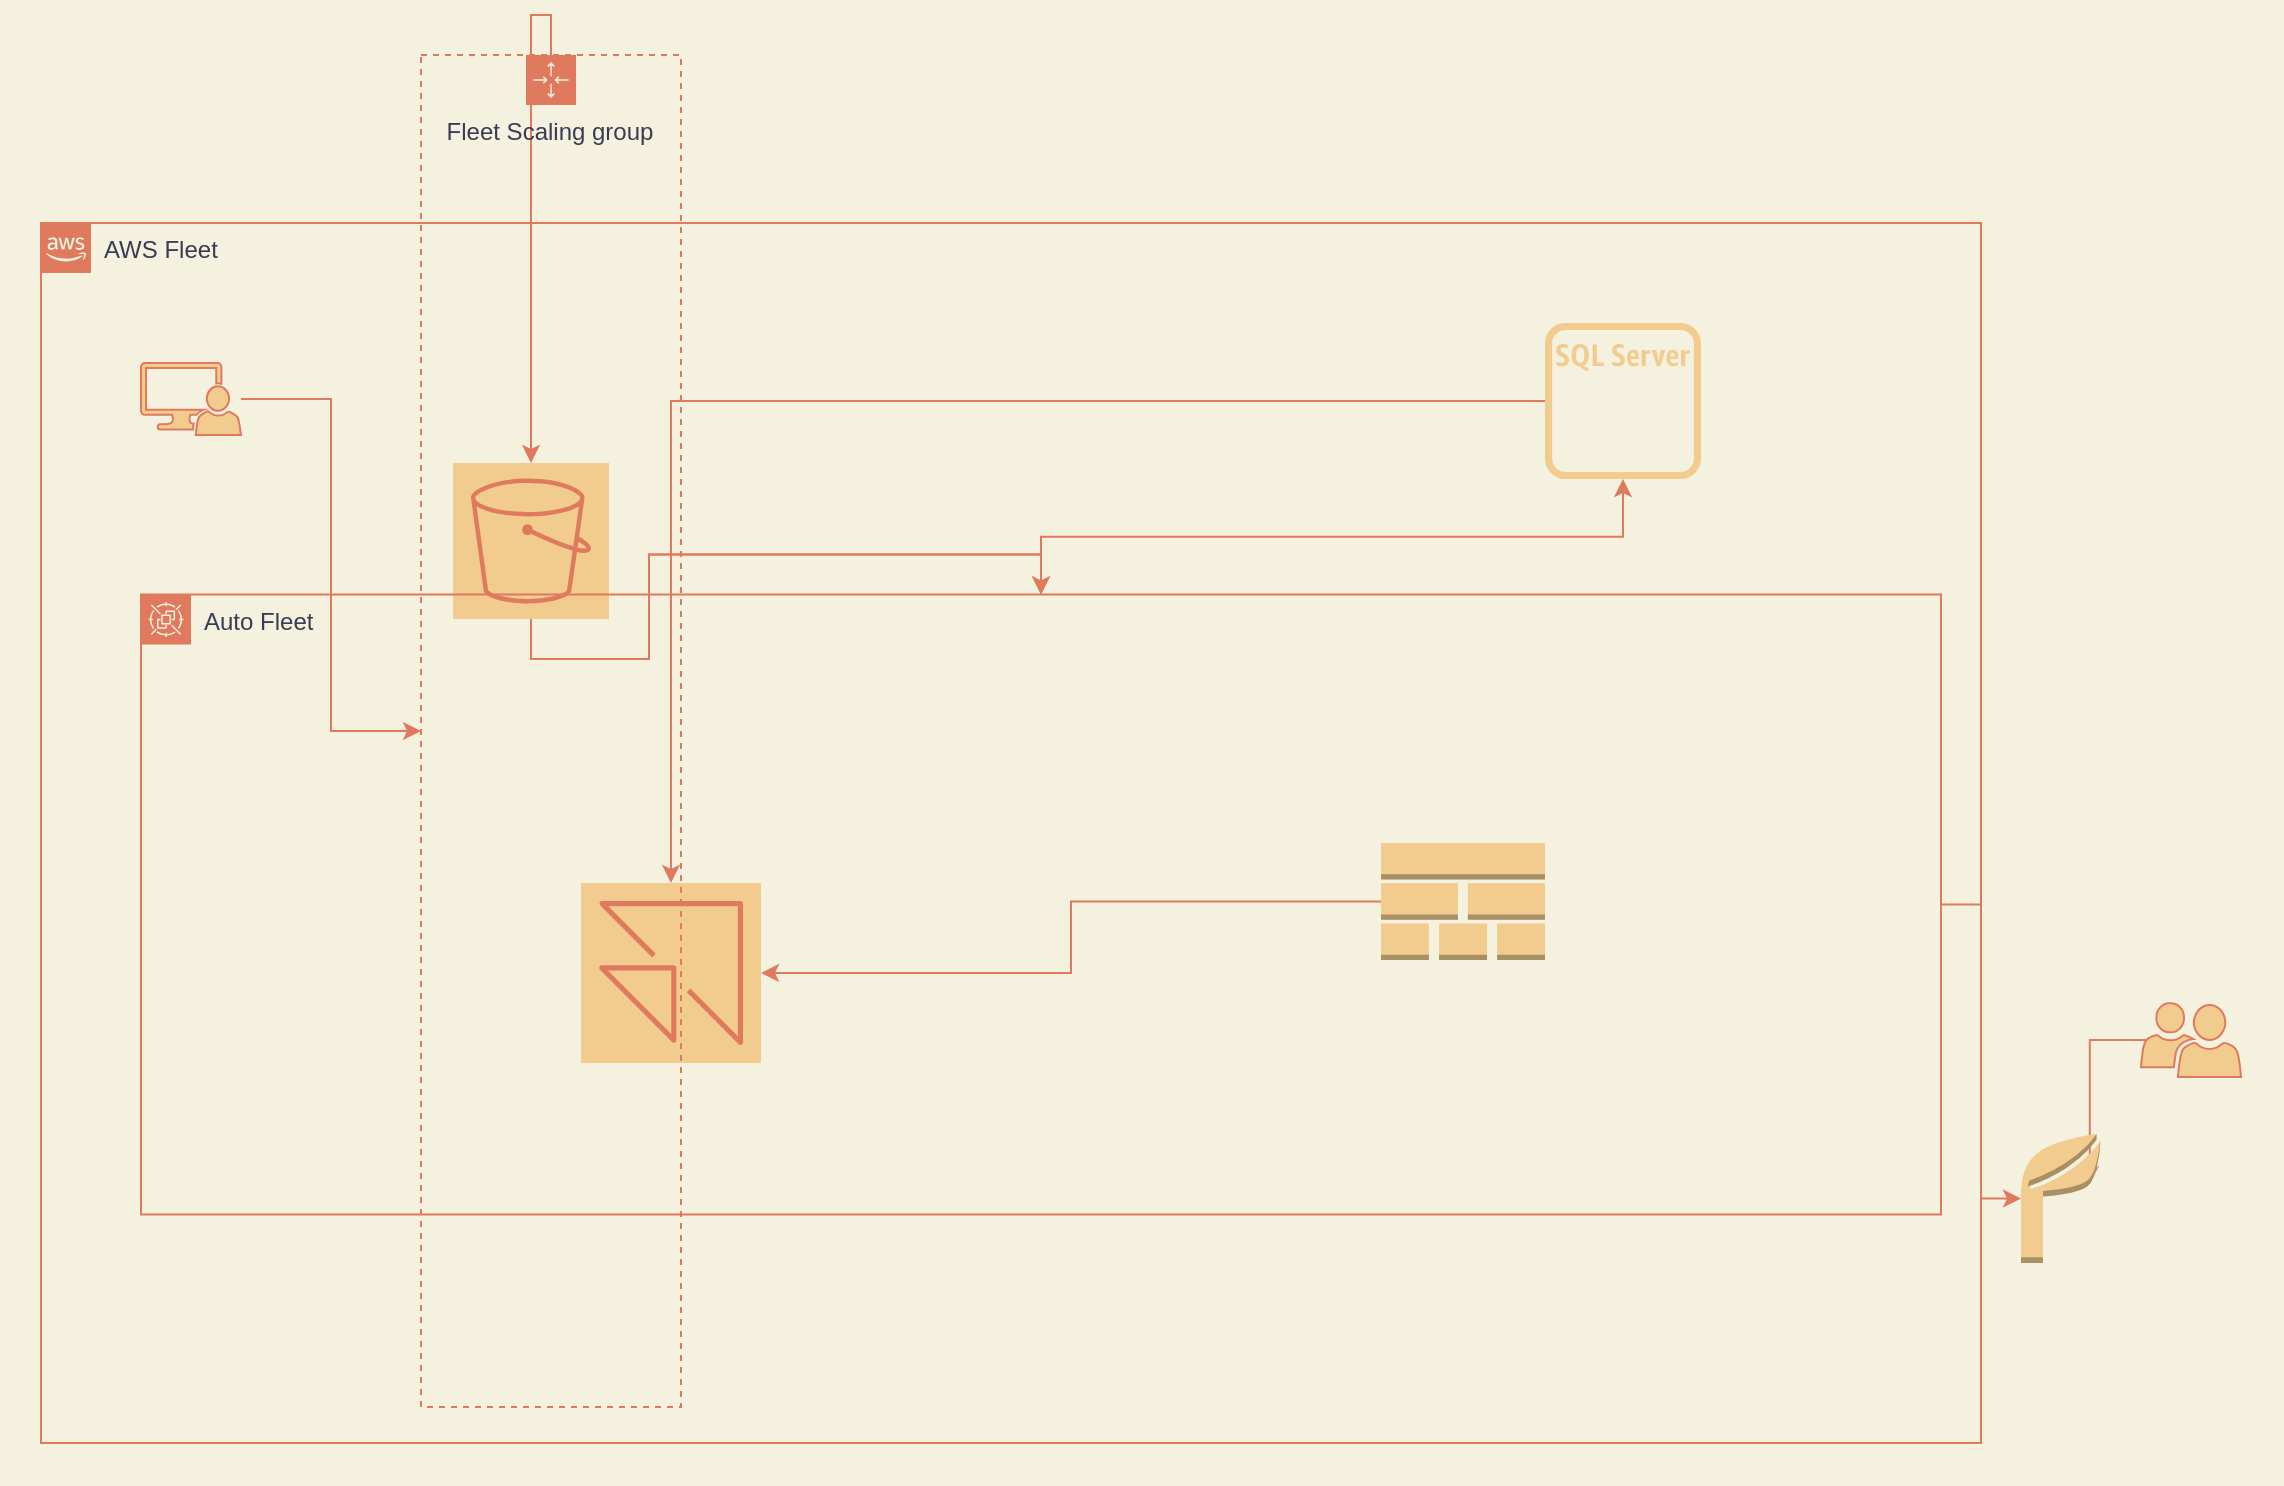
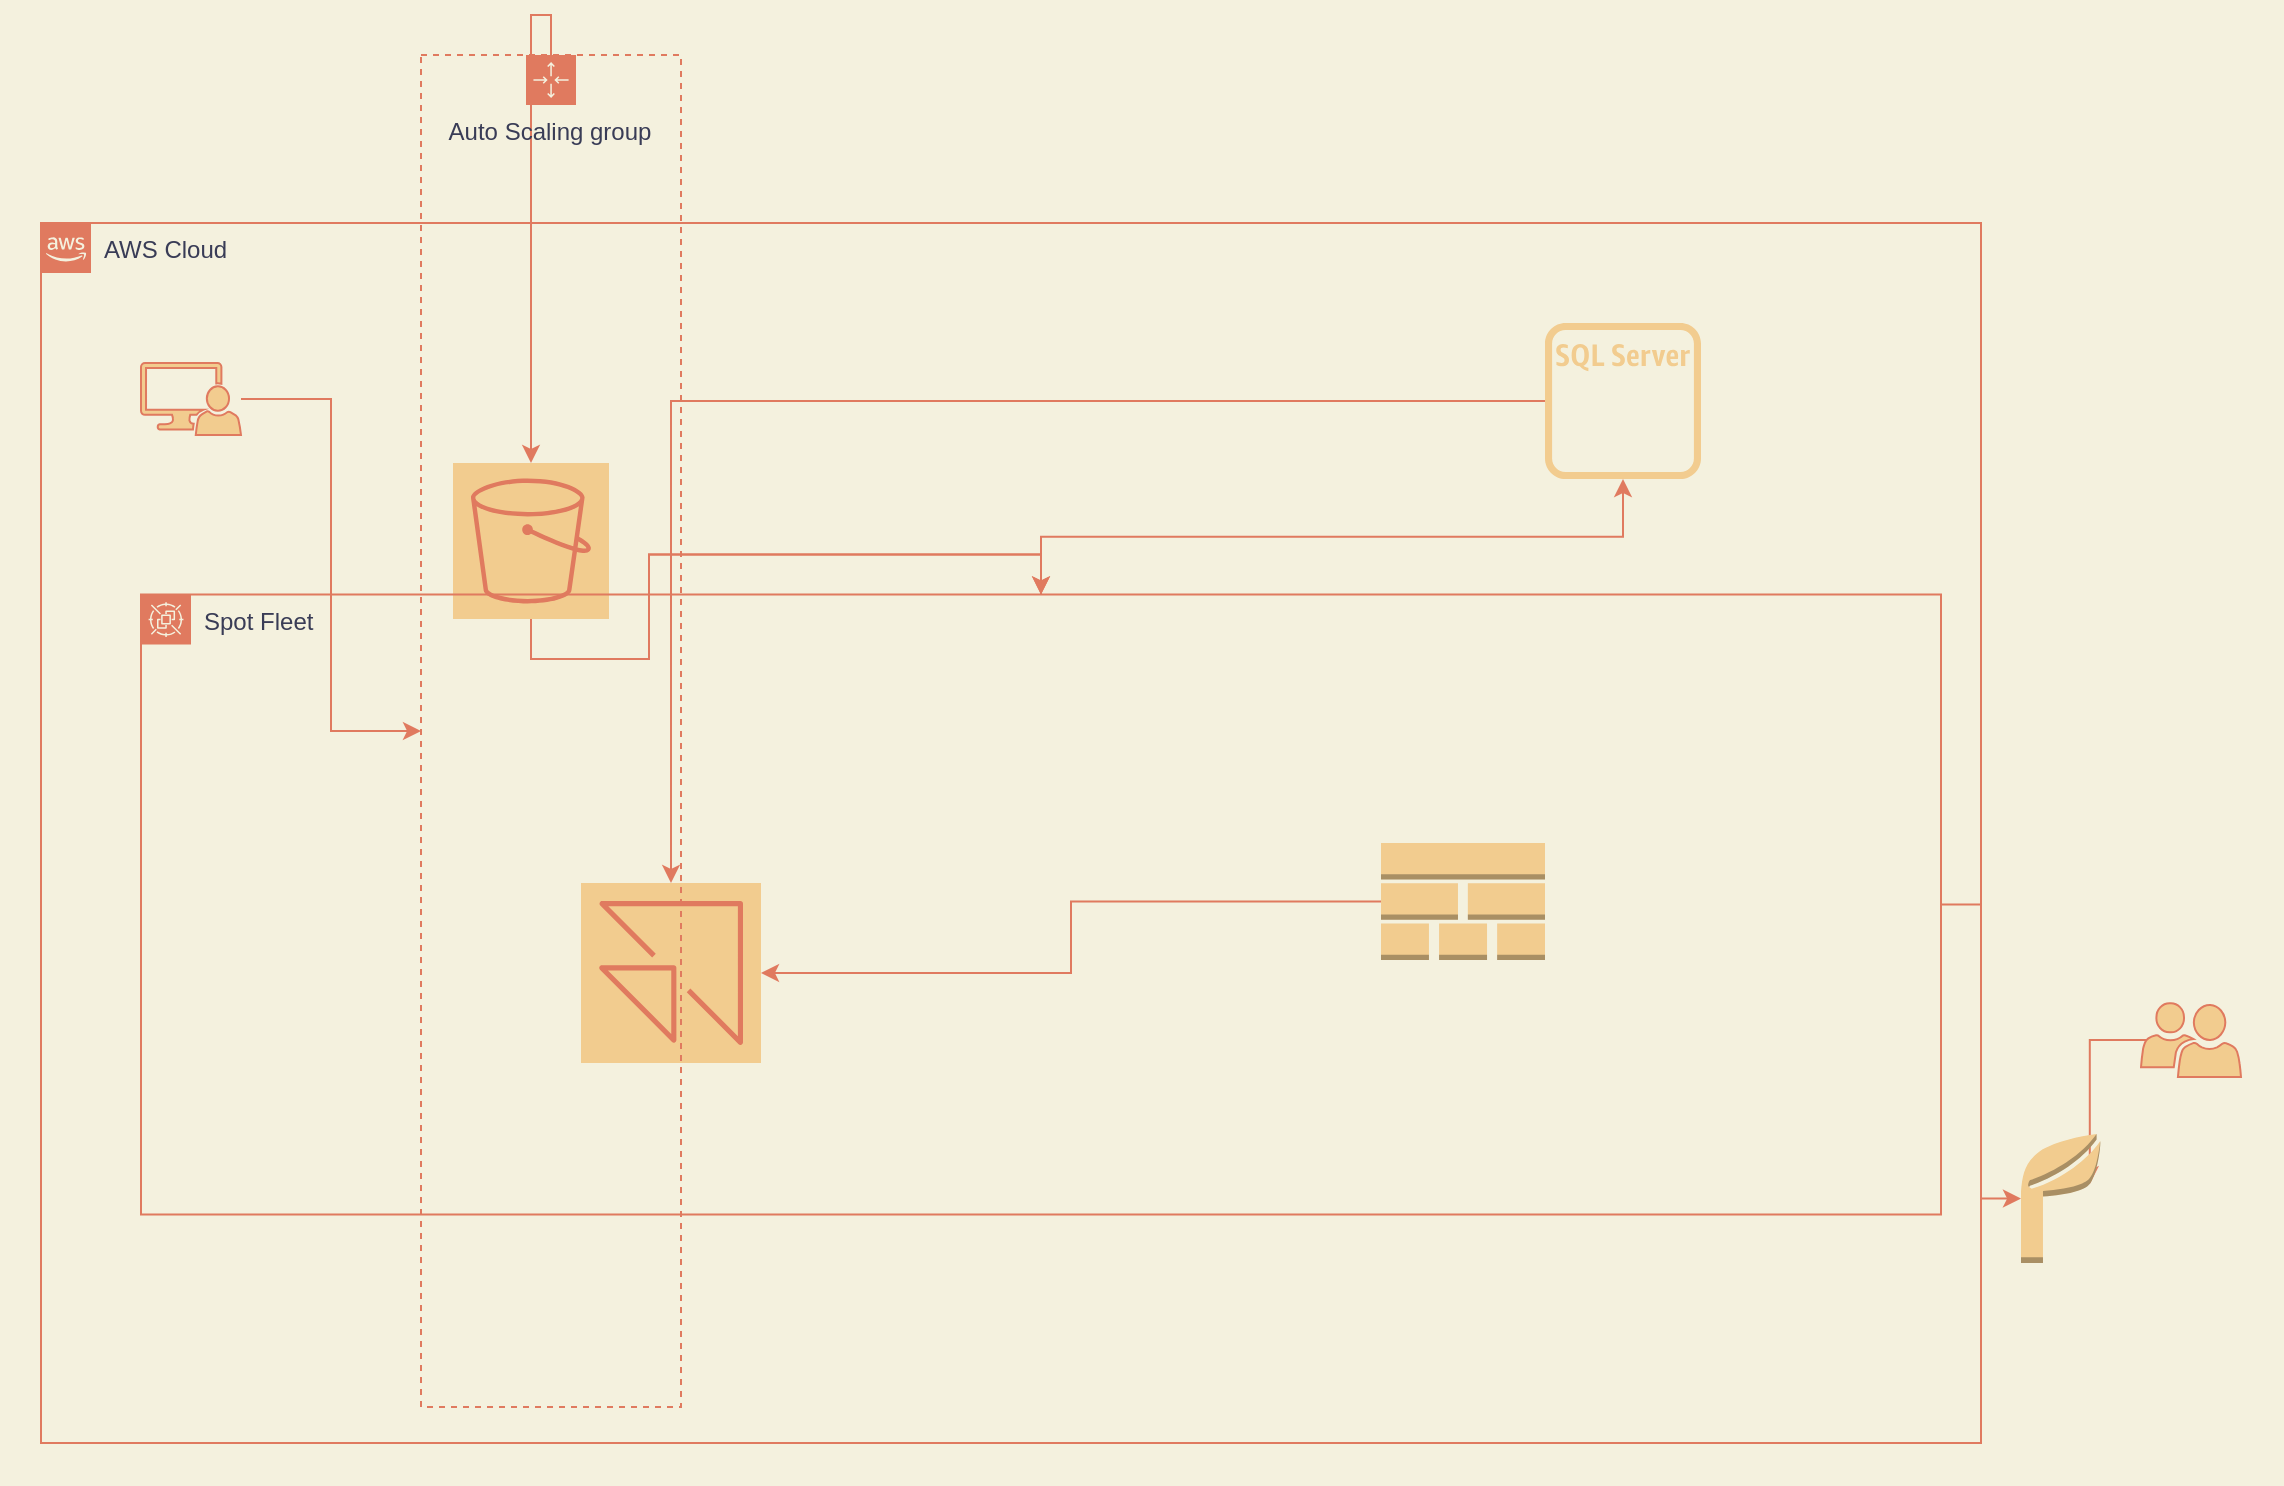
(551, 133) -> (551, 133)
(159, 251) -> (159, 251)
(266, 623) -> (266, 623)
